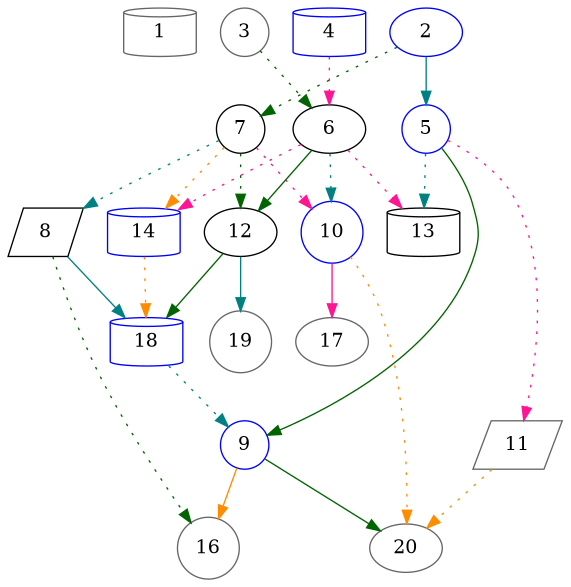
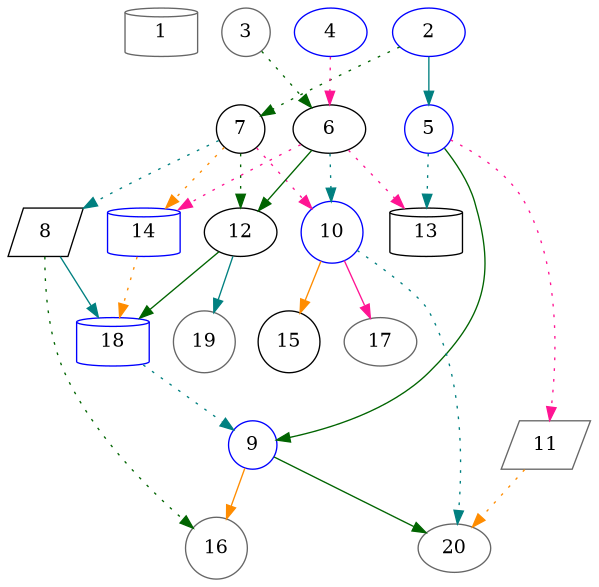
(329, 32) -> (331, 32)
none -> (289, 342)
(397, 379) -> (450, 369)
